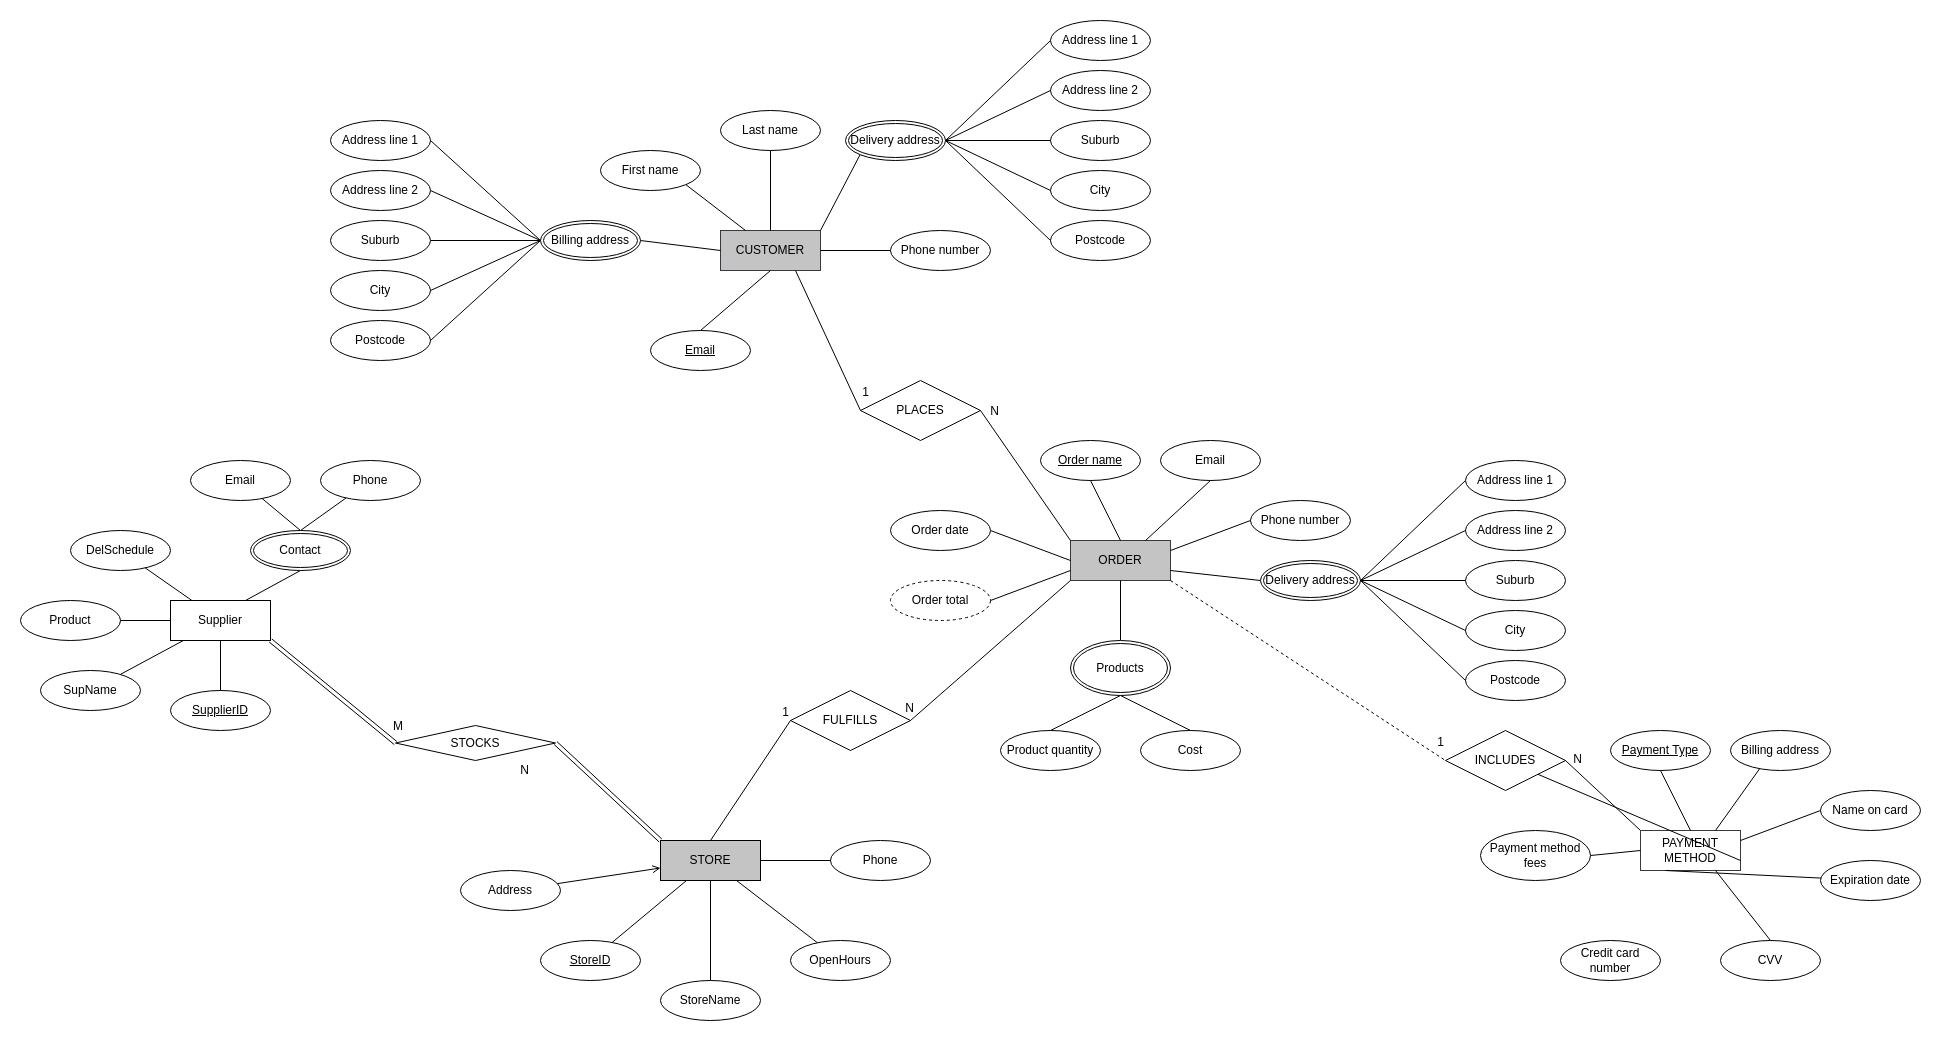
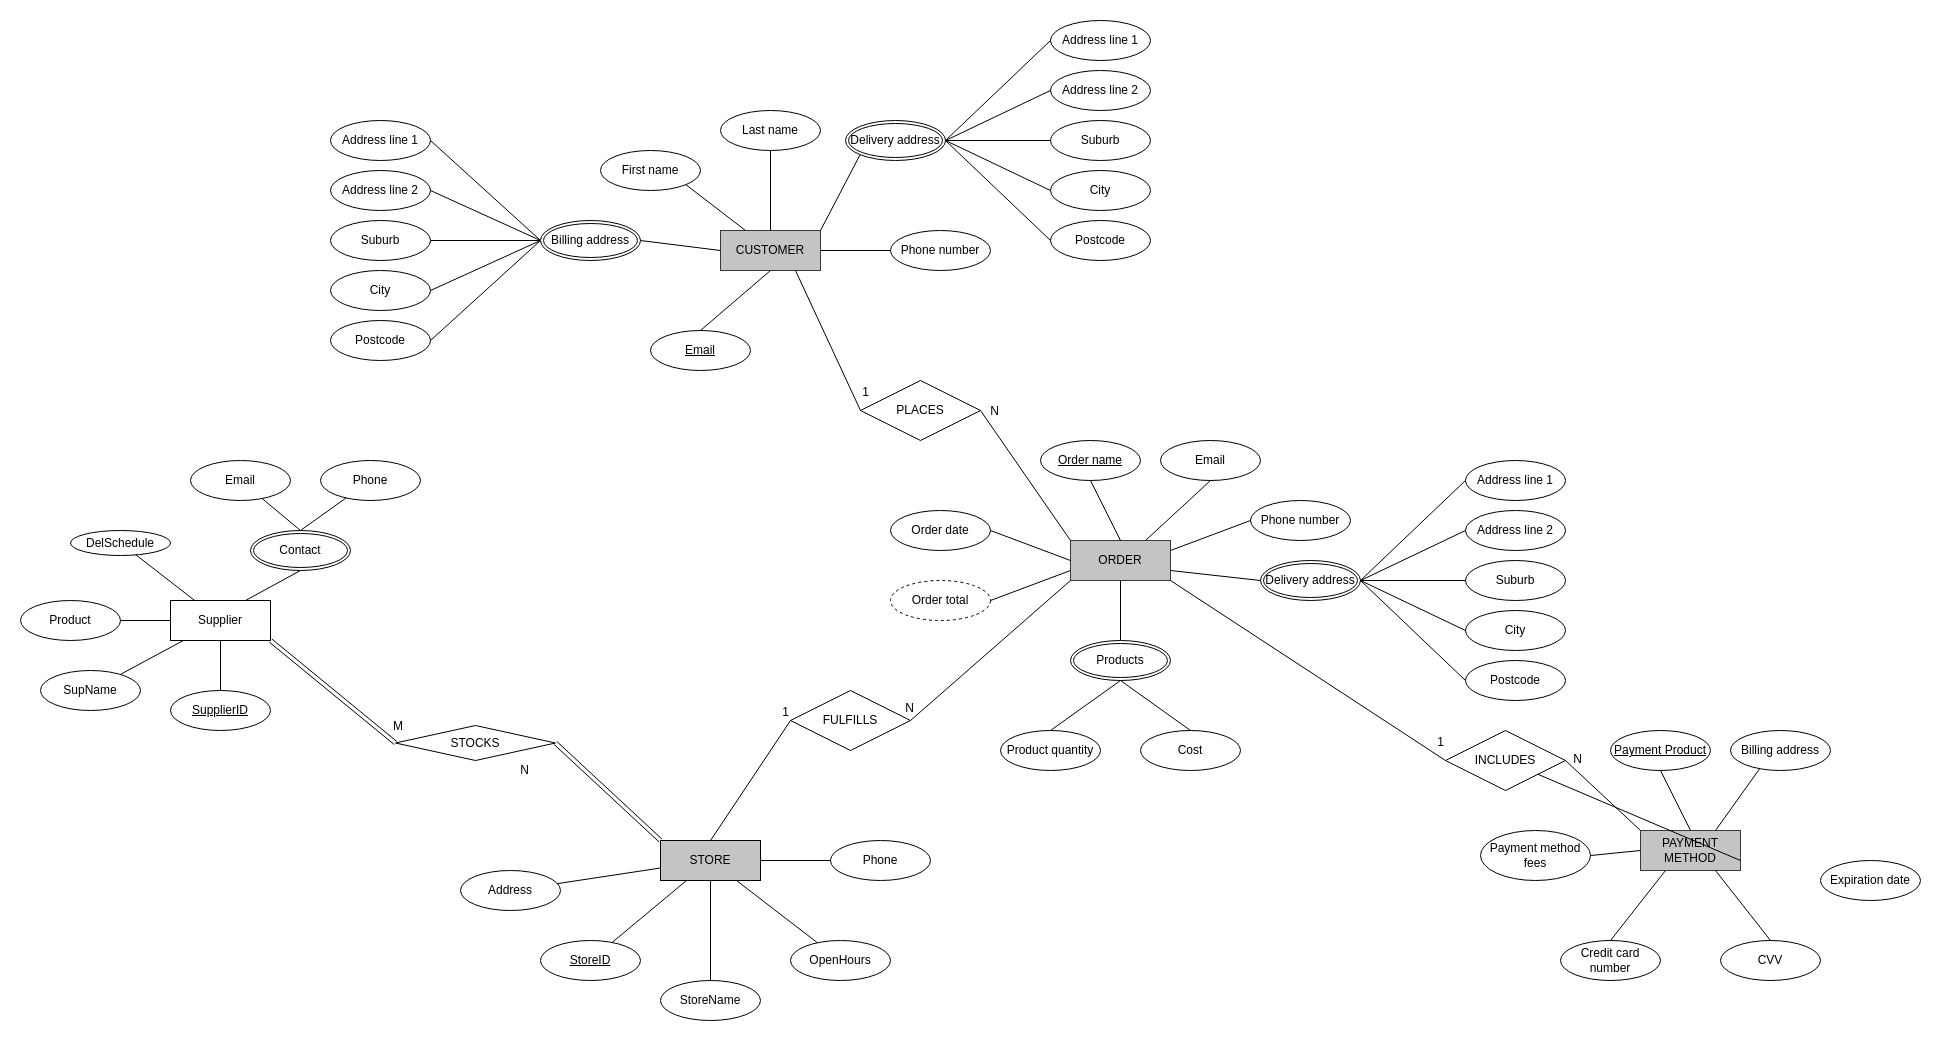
(121, 551) -> (121, 543)
(1121, 668) -> (1121, 661)
(1308, 671) -> (1308, 671)
(1661, 751) -> (1661, 751)
(1871, 811) -> none
(1780, 826) -> none
(1691, 851) -> (1691, 851)
(655, 869) -> (655, 869)
(1747, 874) -> (1638, 905)
